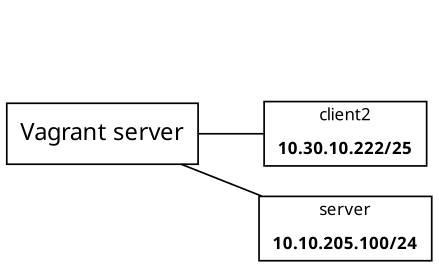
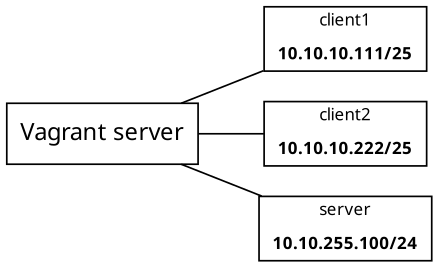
none -> (345, 39)
(345, 149) -> (345, 149)
(345, 244) -> (345, 244)
